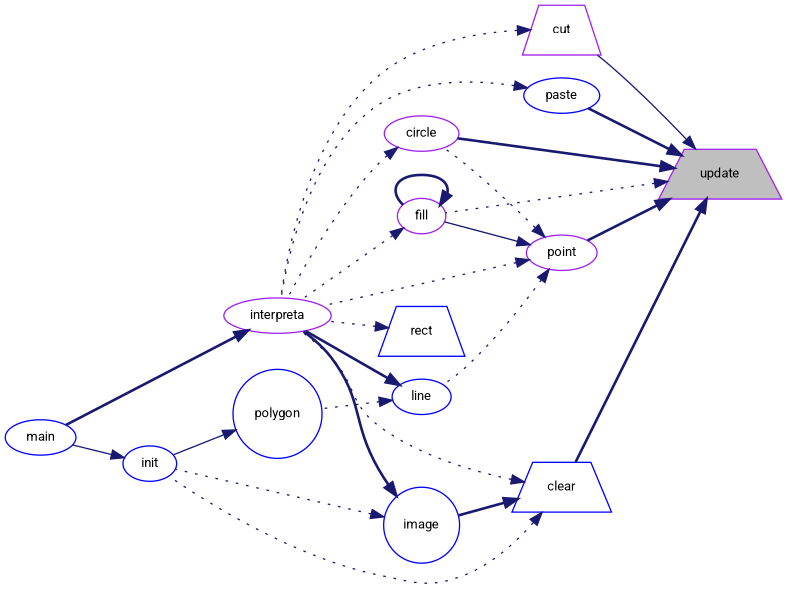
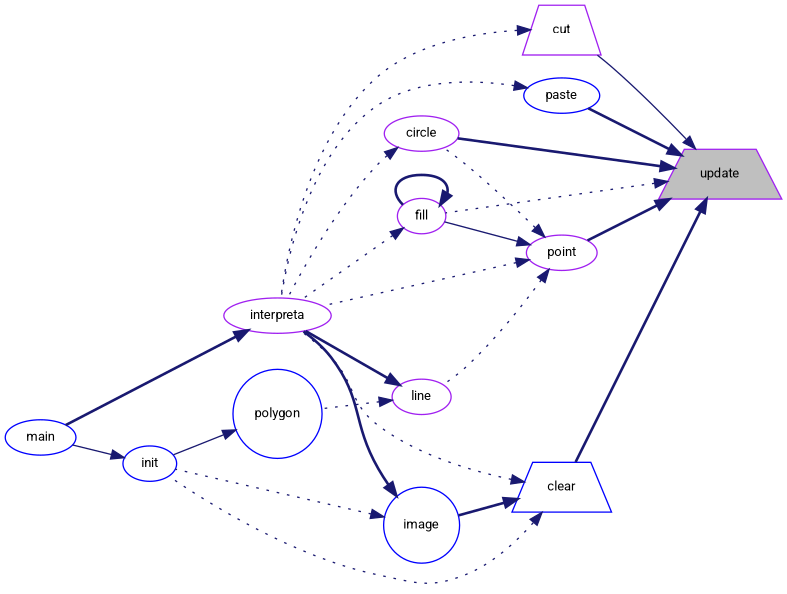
(422, 331) -> none
(422, 397) -> (422, 397)
